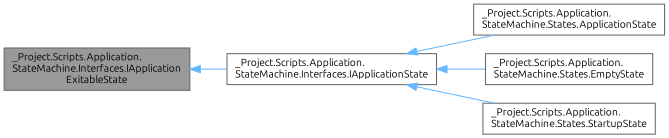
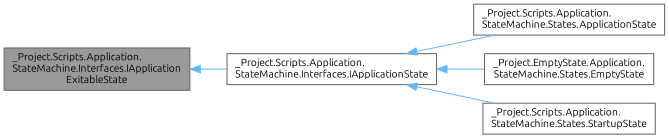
(569, 69) -> (569, 69)
